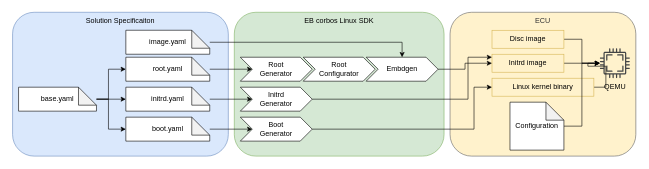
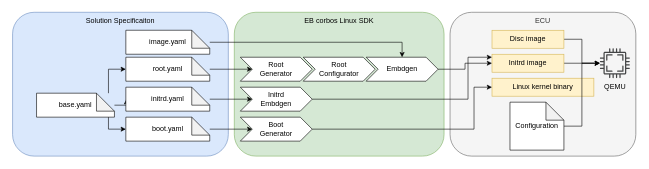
(543, 21) -> (543, 21)
(606, 73) -> none
(57, 99) -> (75, 105)
(276, 99) -> (276, 99)
